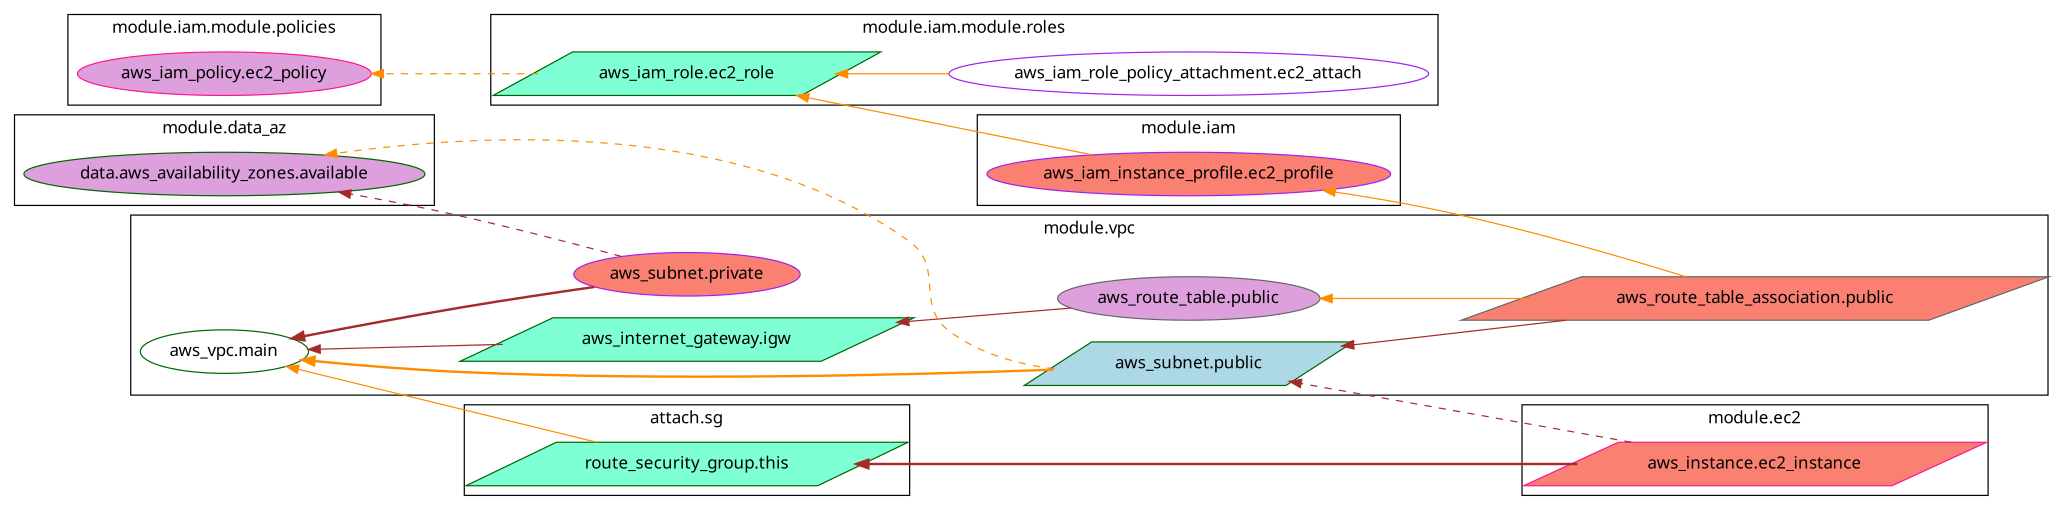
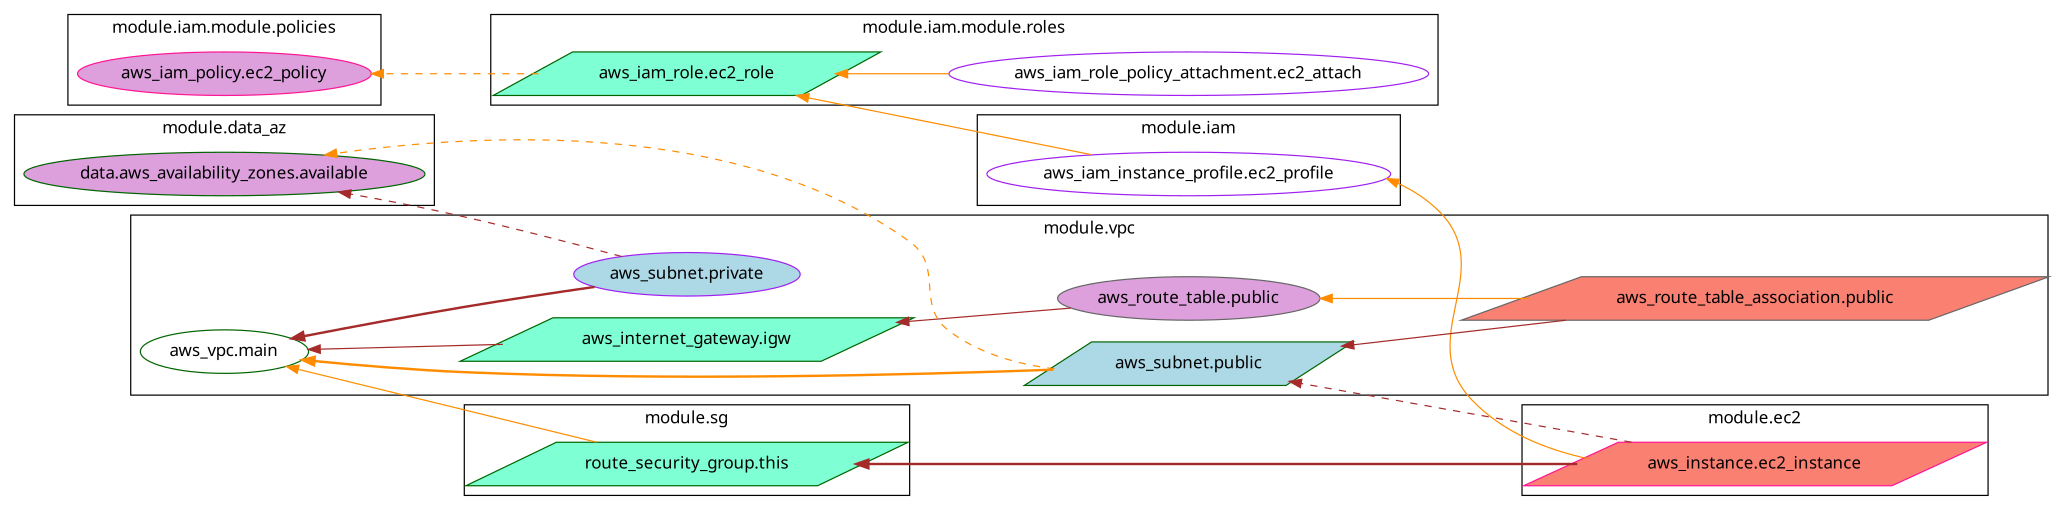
(1189, 174) -> (1189, 174)
(1512, 228) -> (1451, 346)
(687, 274) -> (687, 274)
(687, 419) -> (687, 419)
